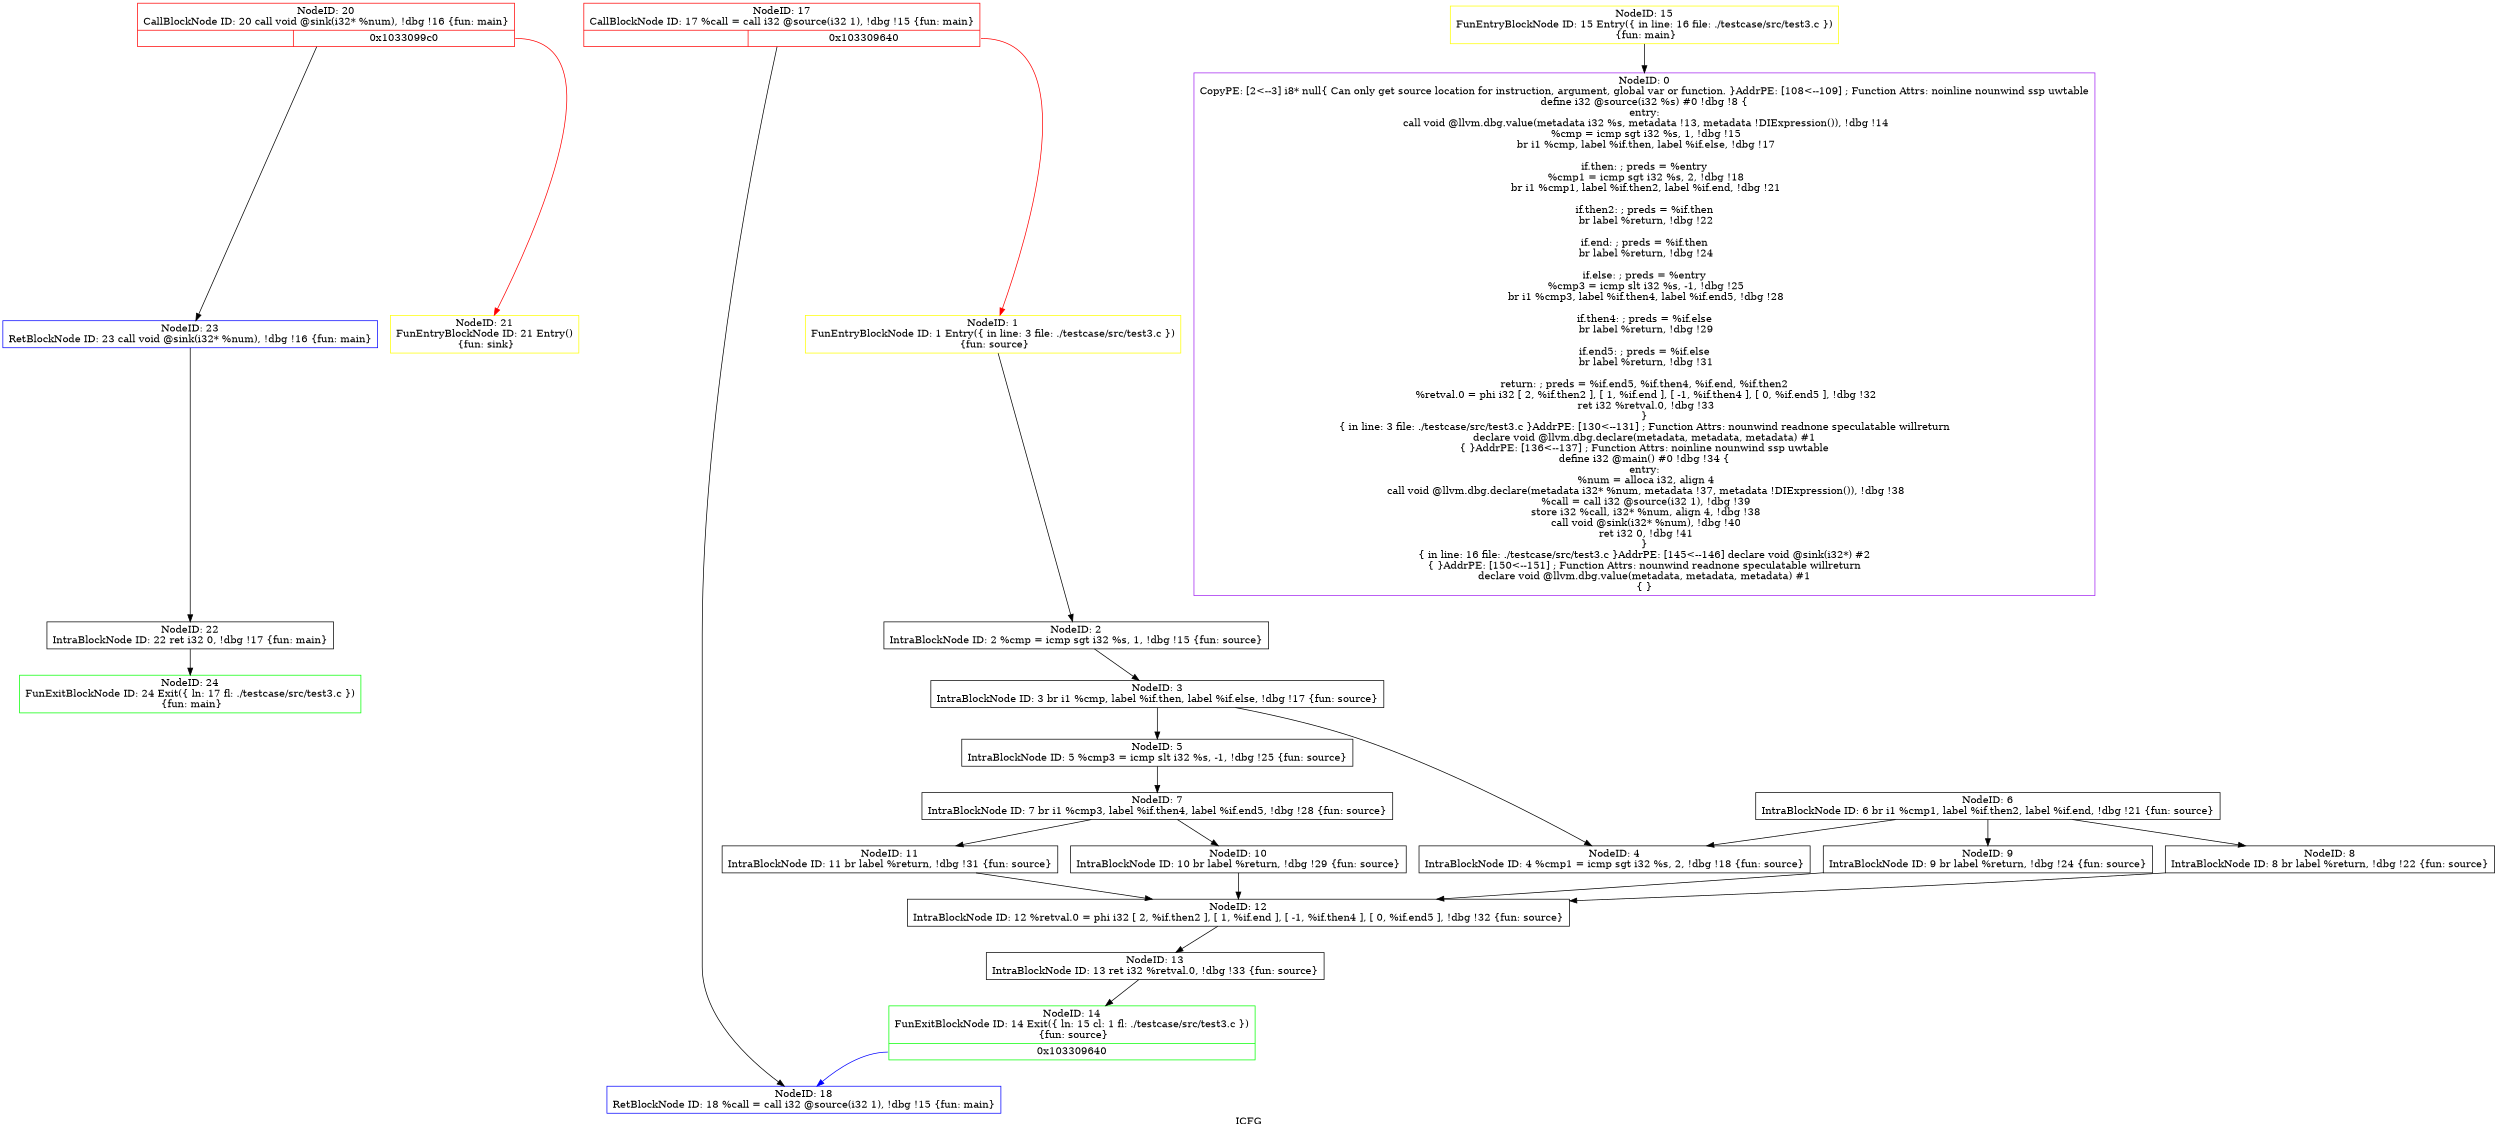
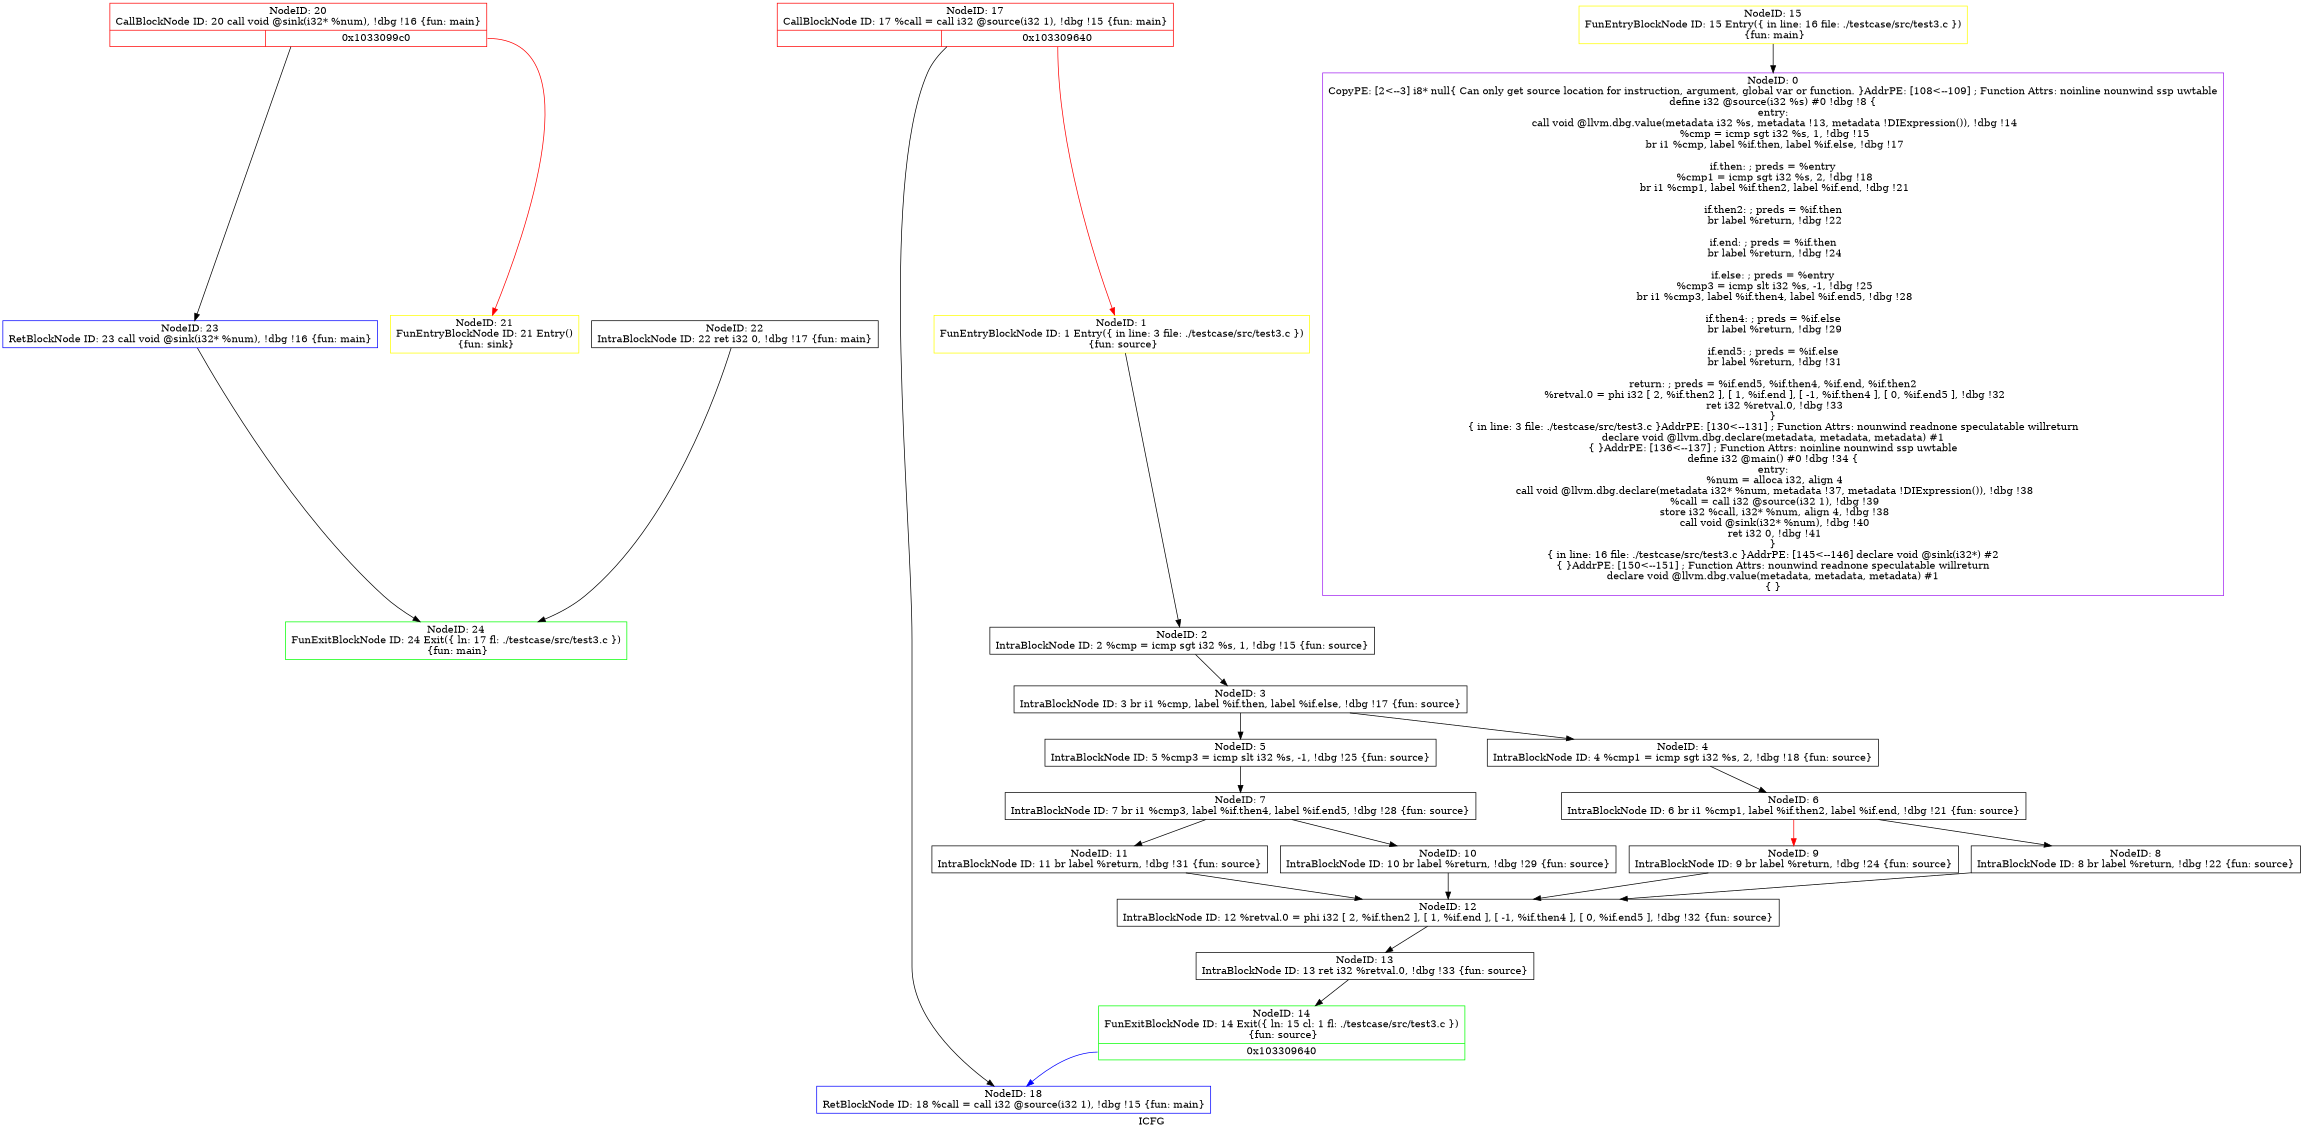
(190, 481) -> (293, 494)
(1988, 829) -> (1794, 829)
(1805, 832) -> (1735, 778)
